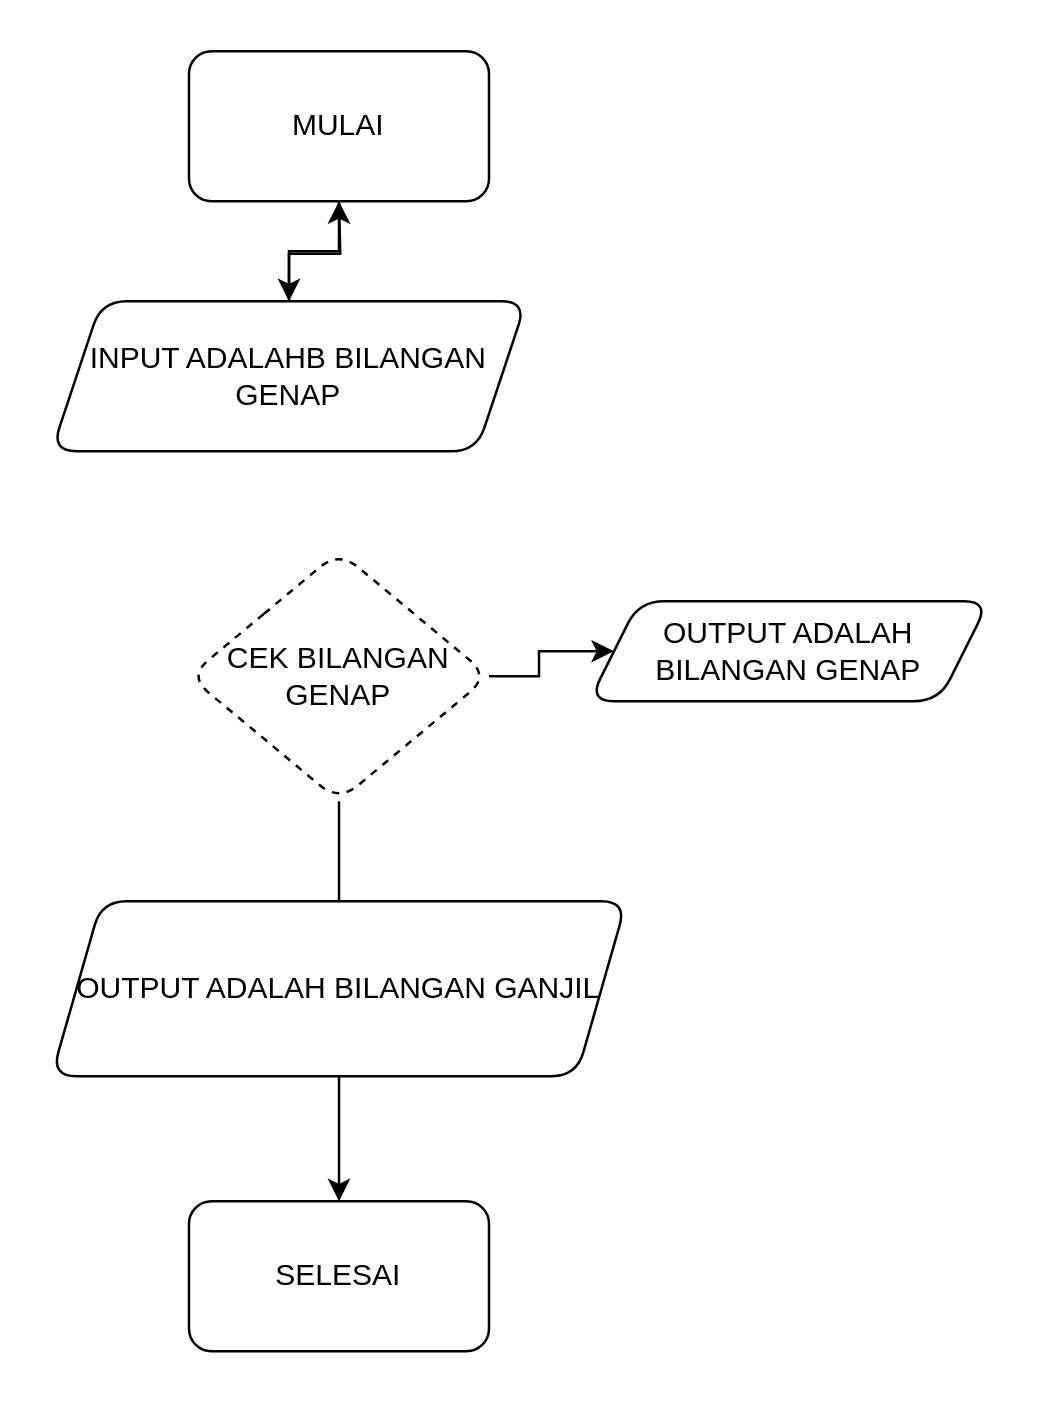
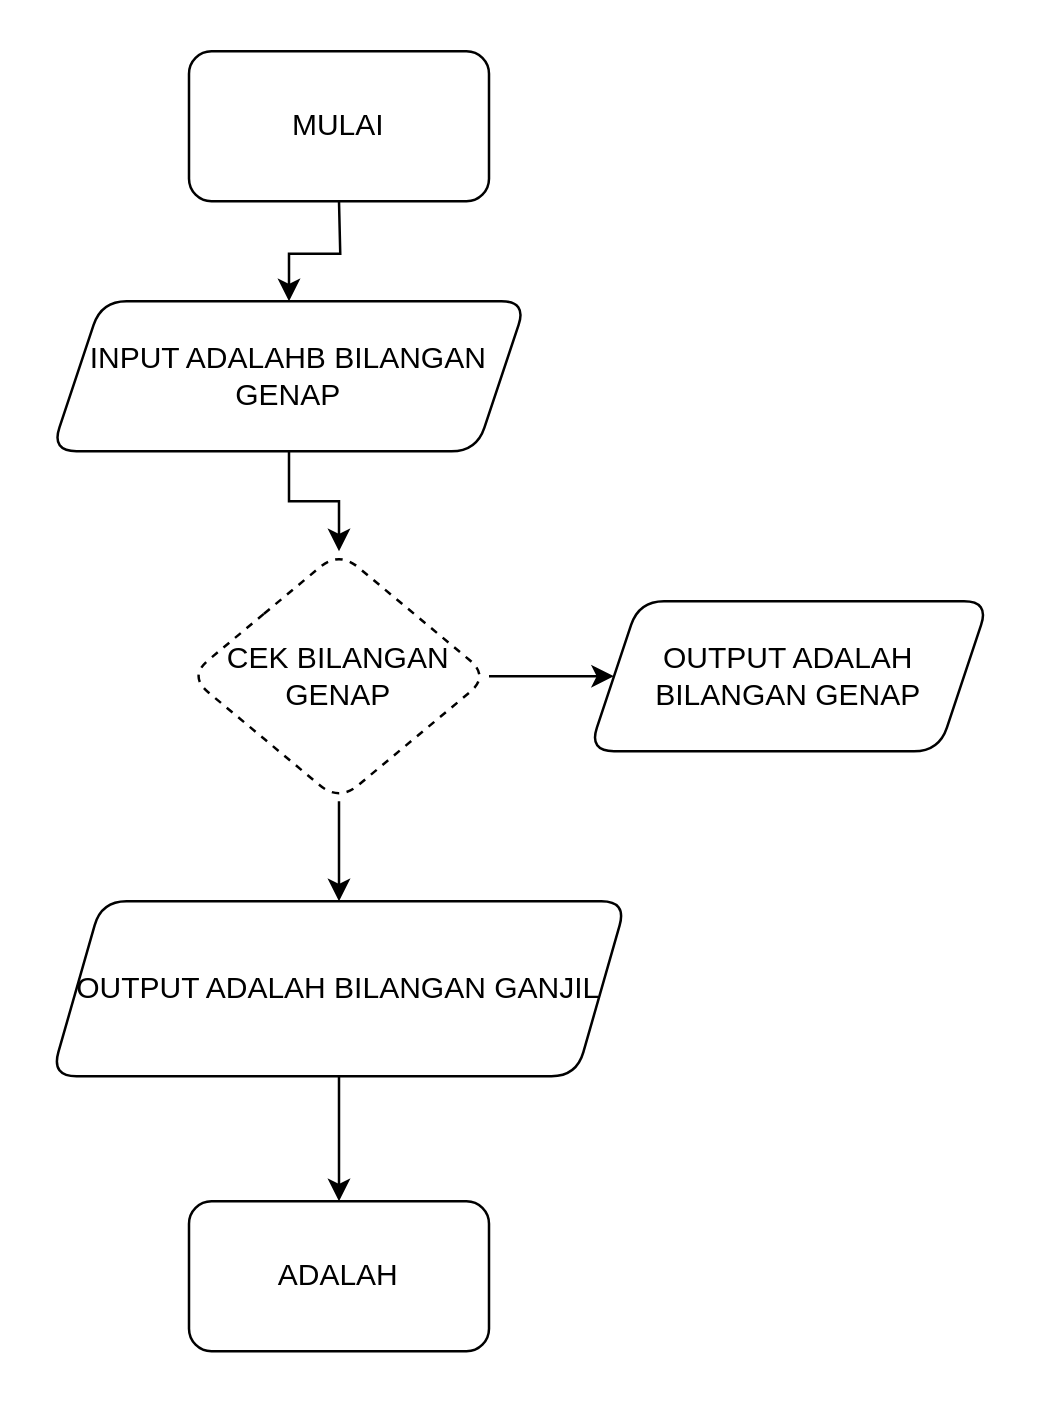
(289, 299) -> (306, 501)
(789, 651) -> (789, 676)
(339, 890) -> (339, 883)
(339, 1276) -> (339, 1276)
